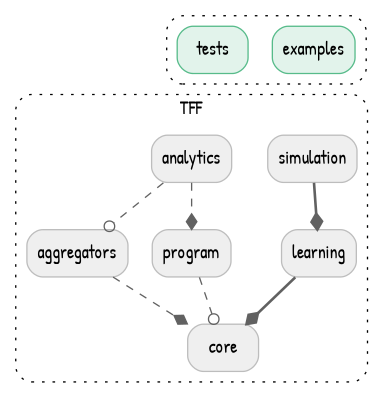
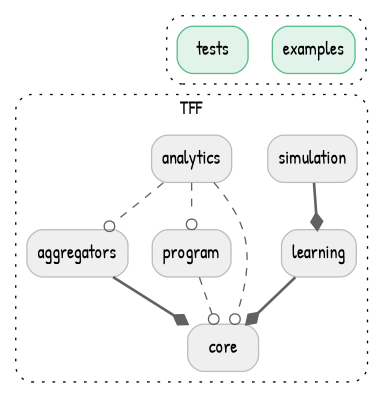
(192, 198) -> (192, 198)
none -> (246, 244)
(143, 296) -> (143, 296)
